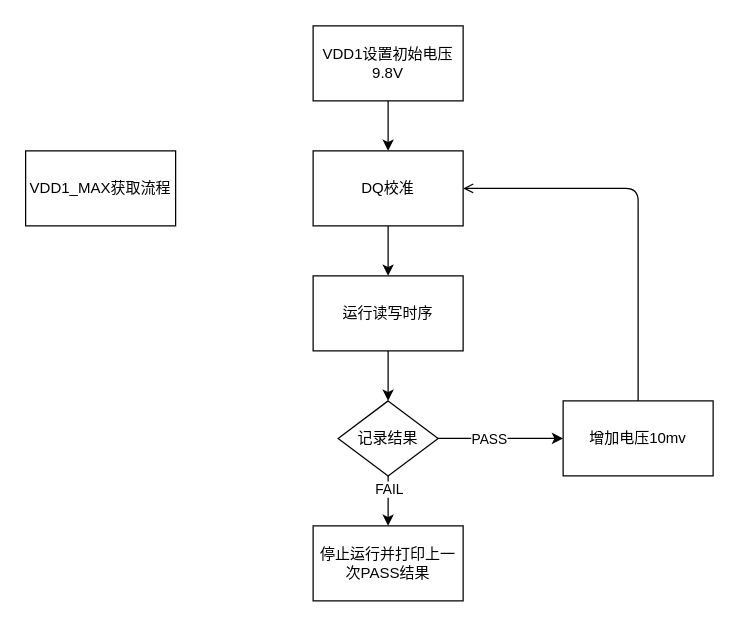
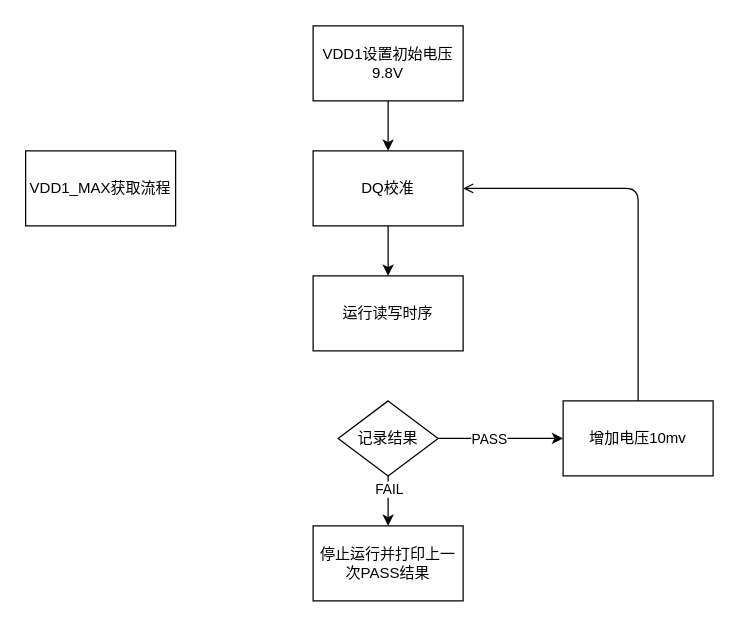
(388, 372) -> none
